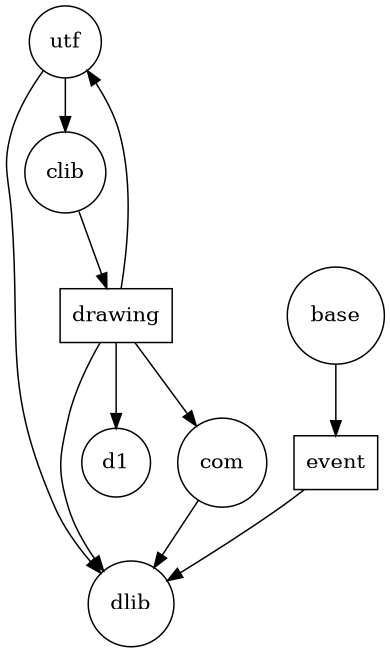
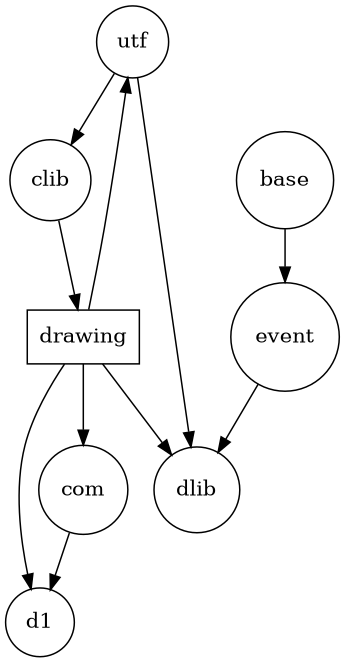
(336, 463) -> (285, 337)
(180, 528) -> (62, 554)
